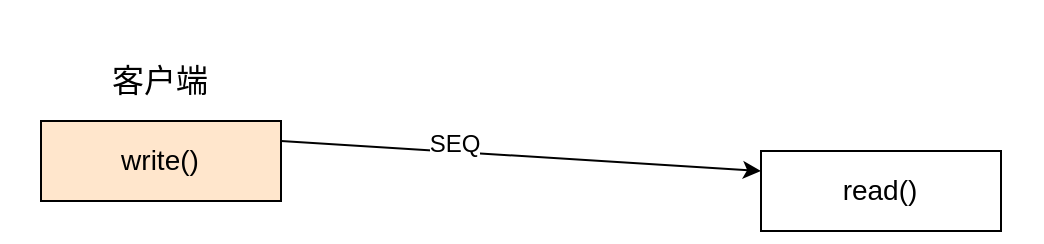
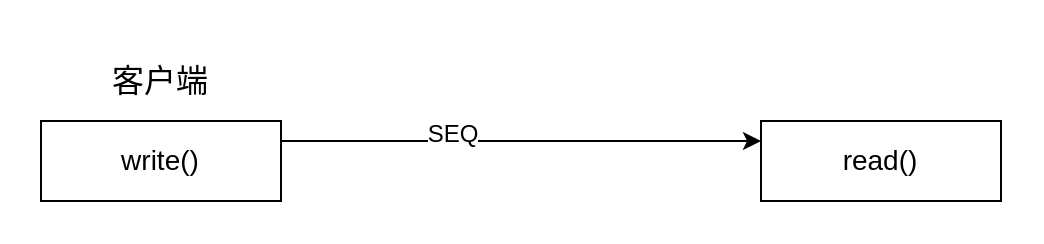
(161, 161) -> (161, 161)
(881, 191) -> (881, 161)
